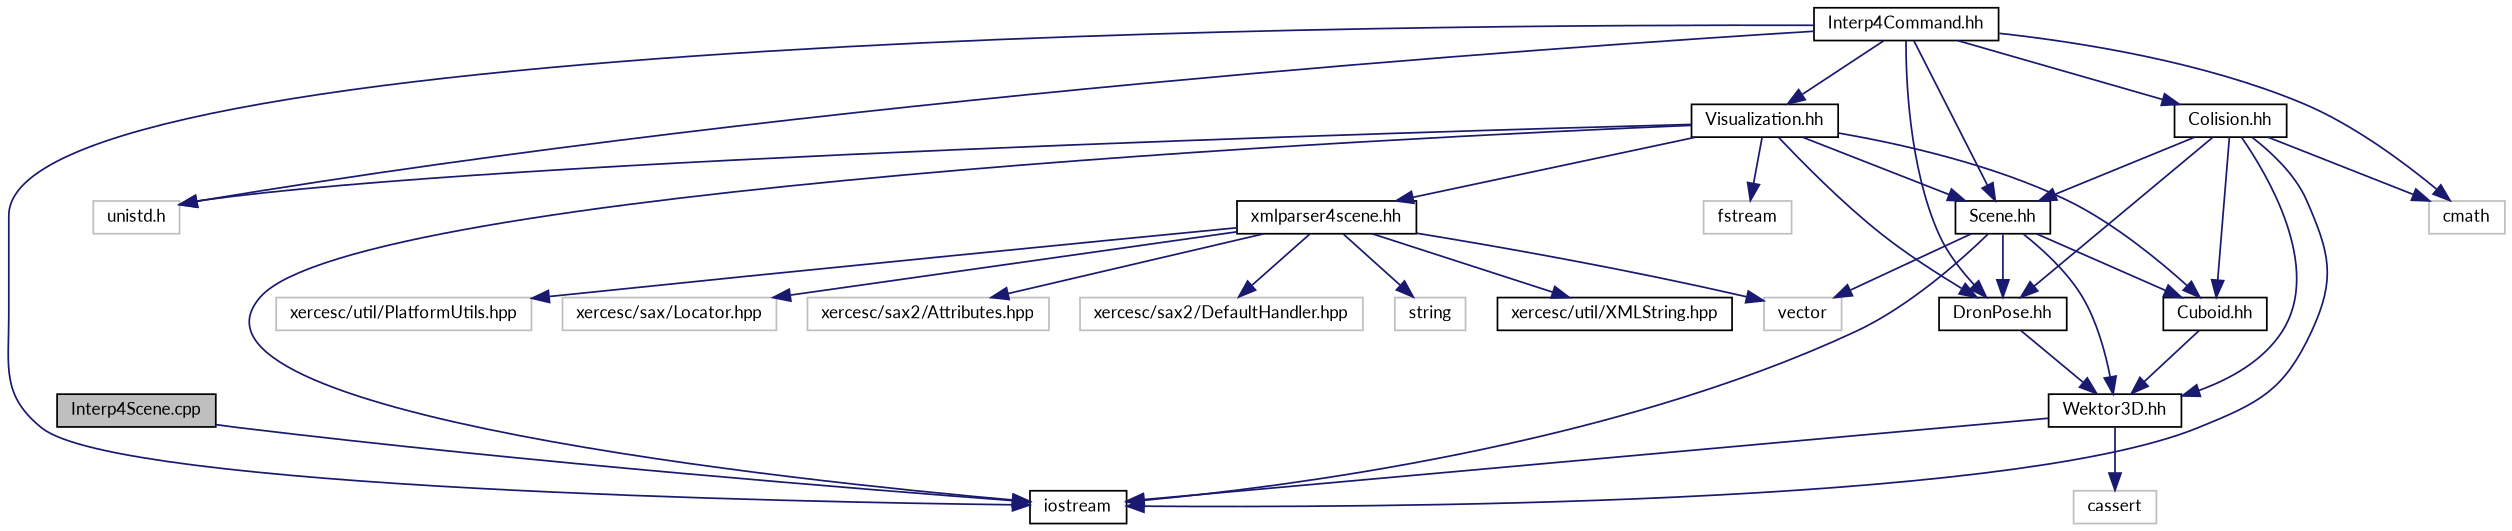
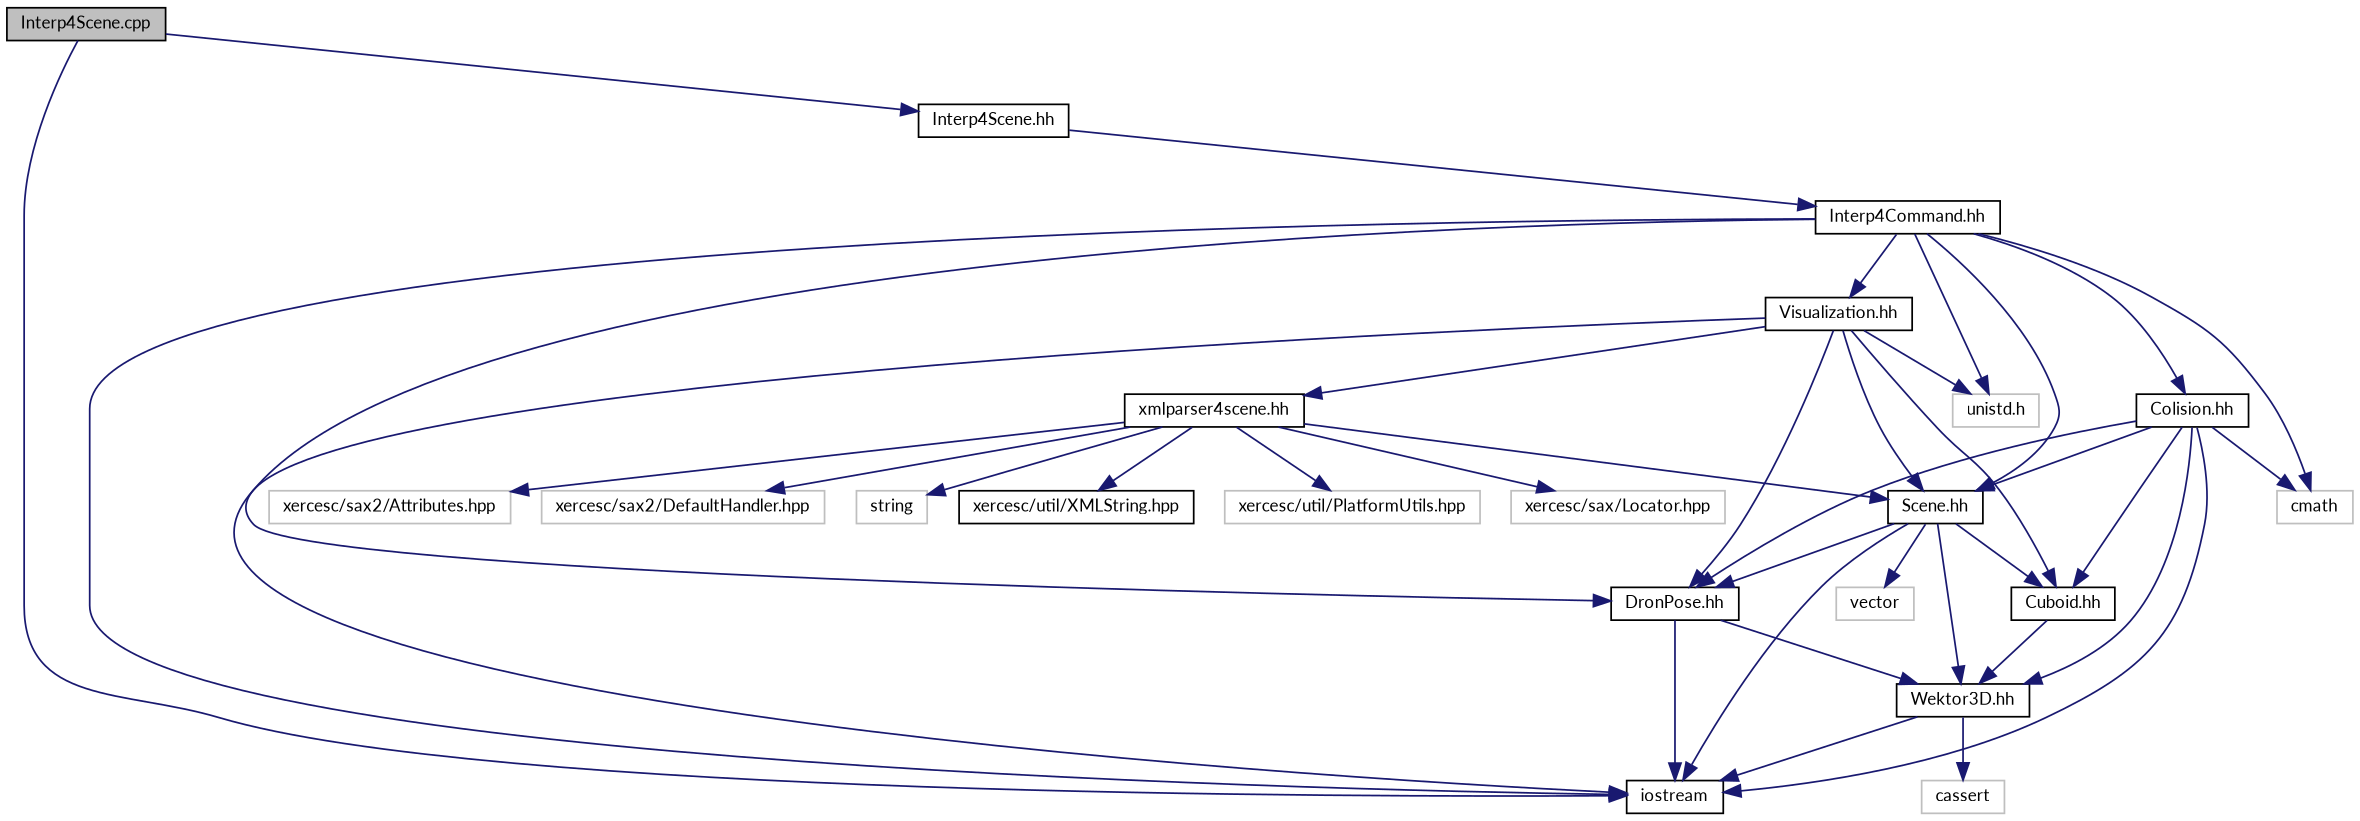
none -> (994, 121)
(1748, 217) -> none
(1582, 262) -> (1588, 460)
none -> (1675, 692)
